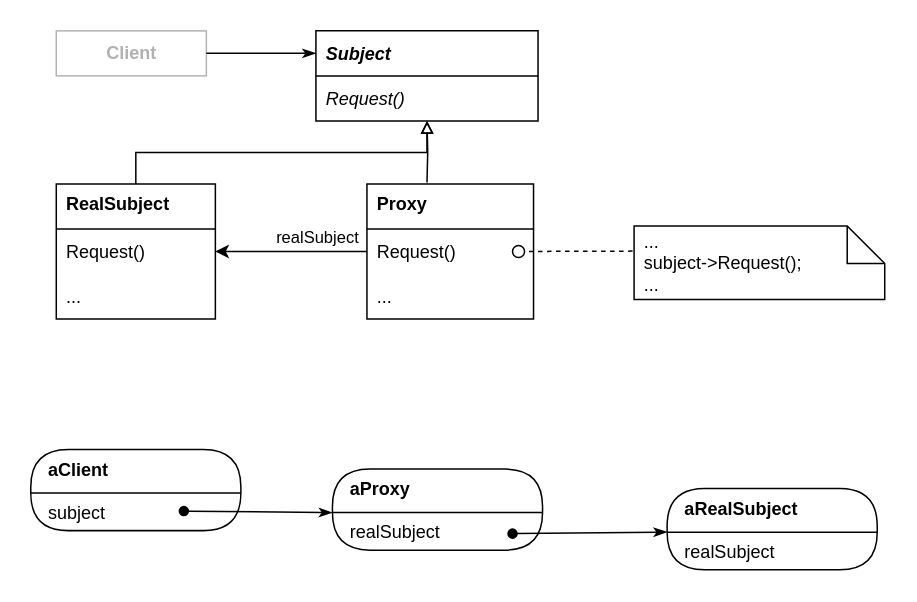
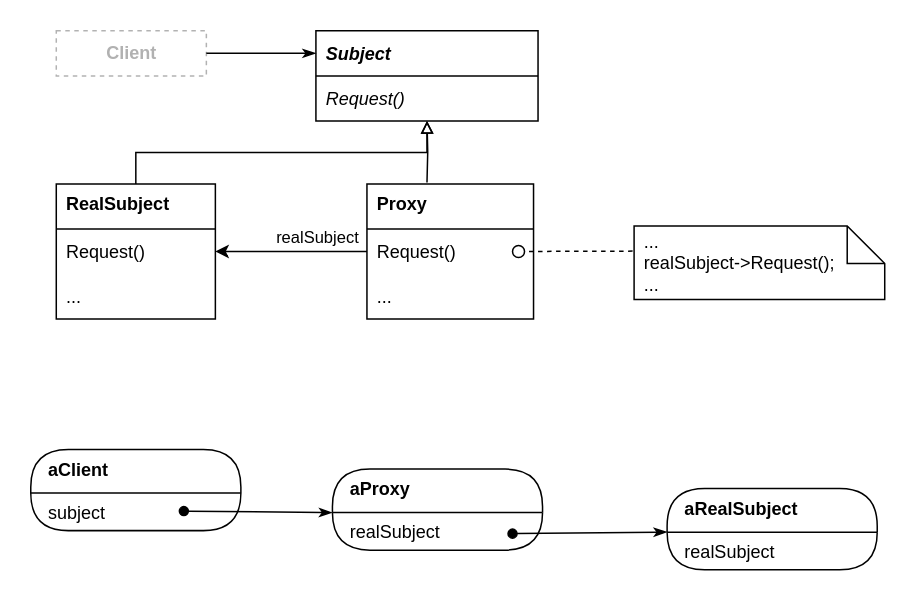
(131, 53) -> (131, 53)
(738, 263) -> (755, 263)
